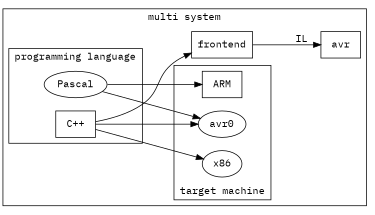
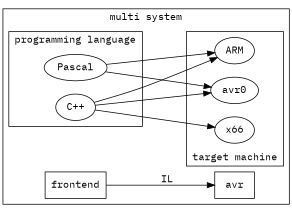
(222, 84) -> (235, 51)
(148, 99) -> (153, 83)
(76, 124) -> (76, 107)
(222, 164) -> (235, 130)
